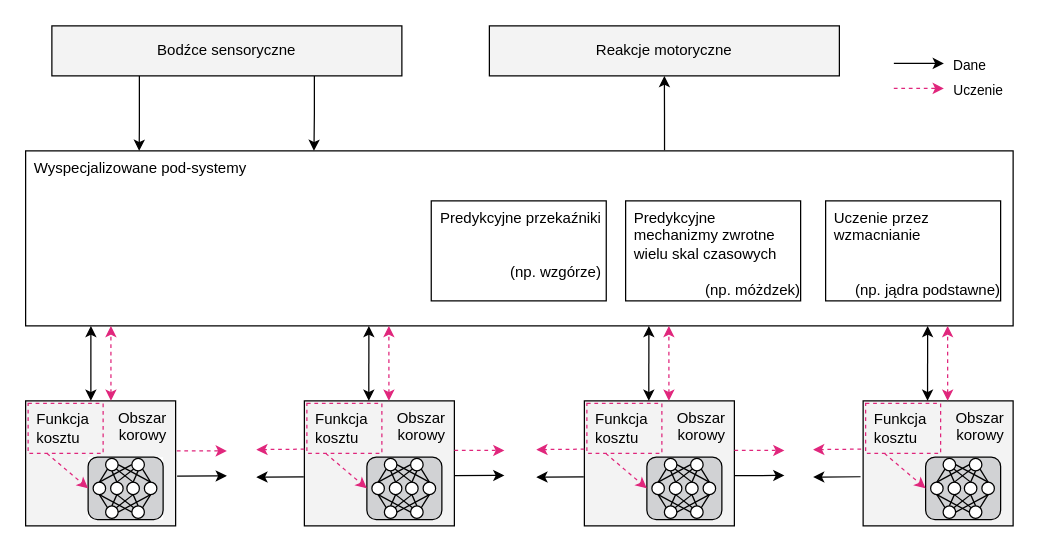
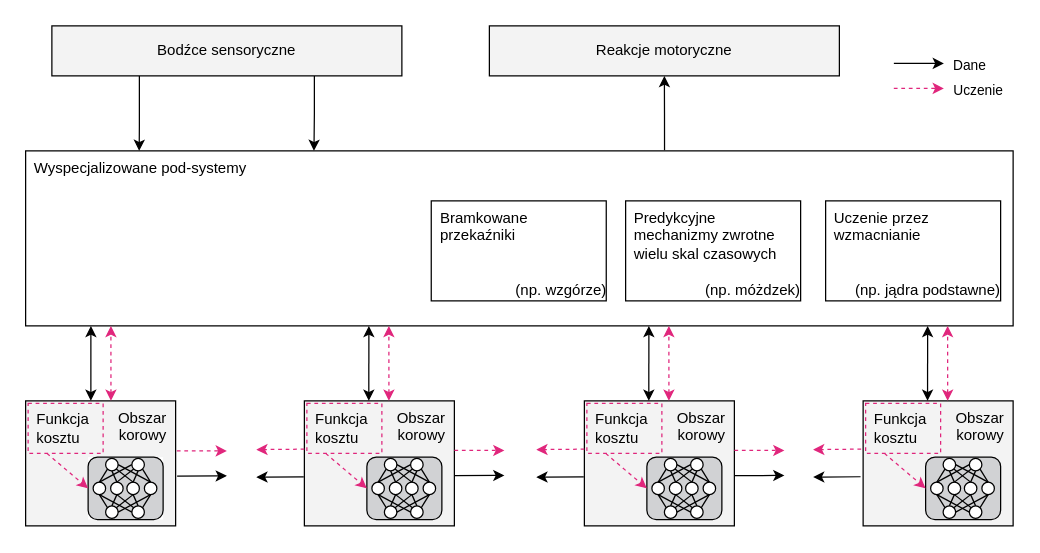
(524, 236) -> (524, 236)
